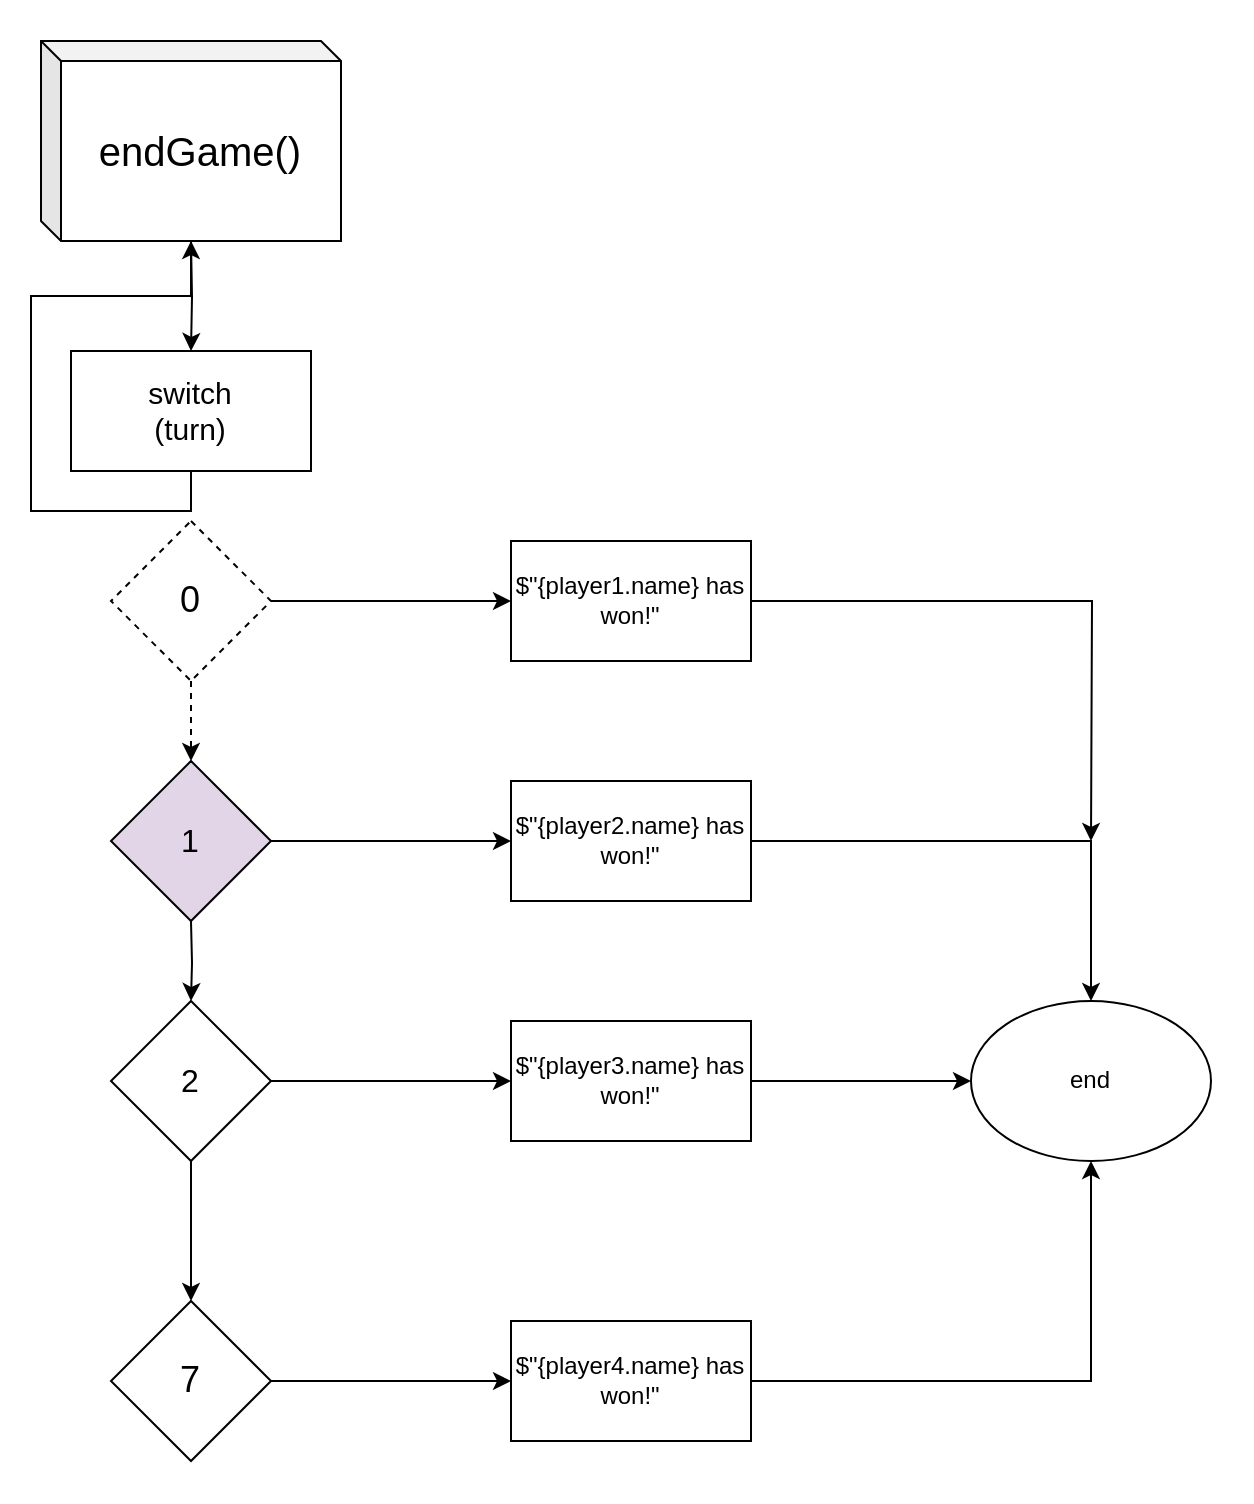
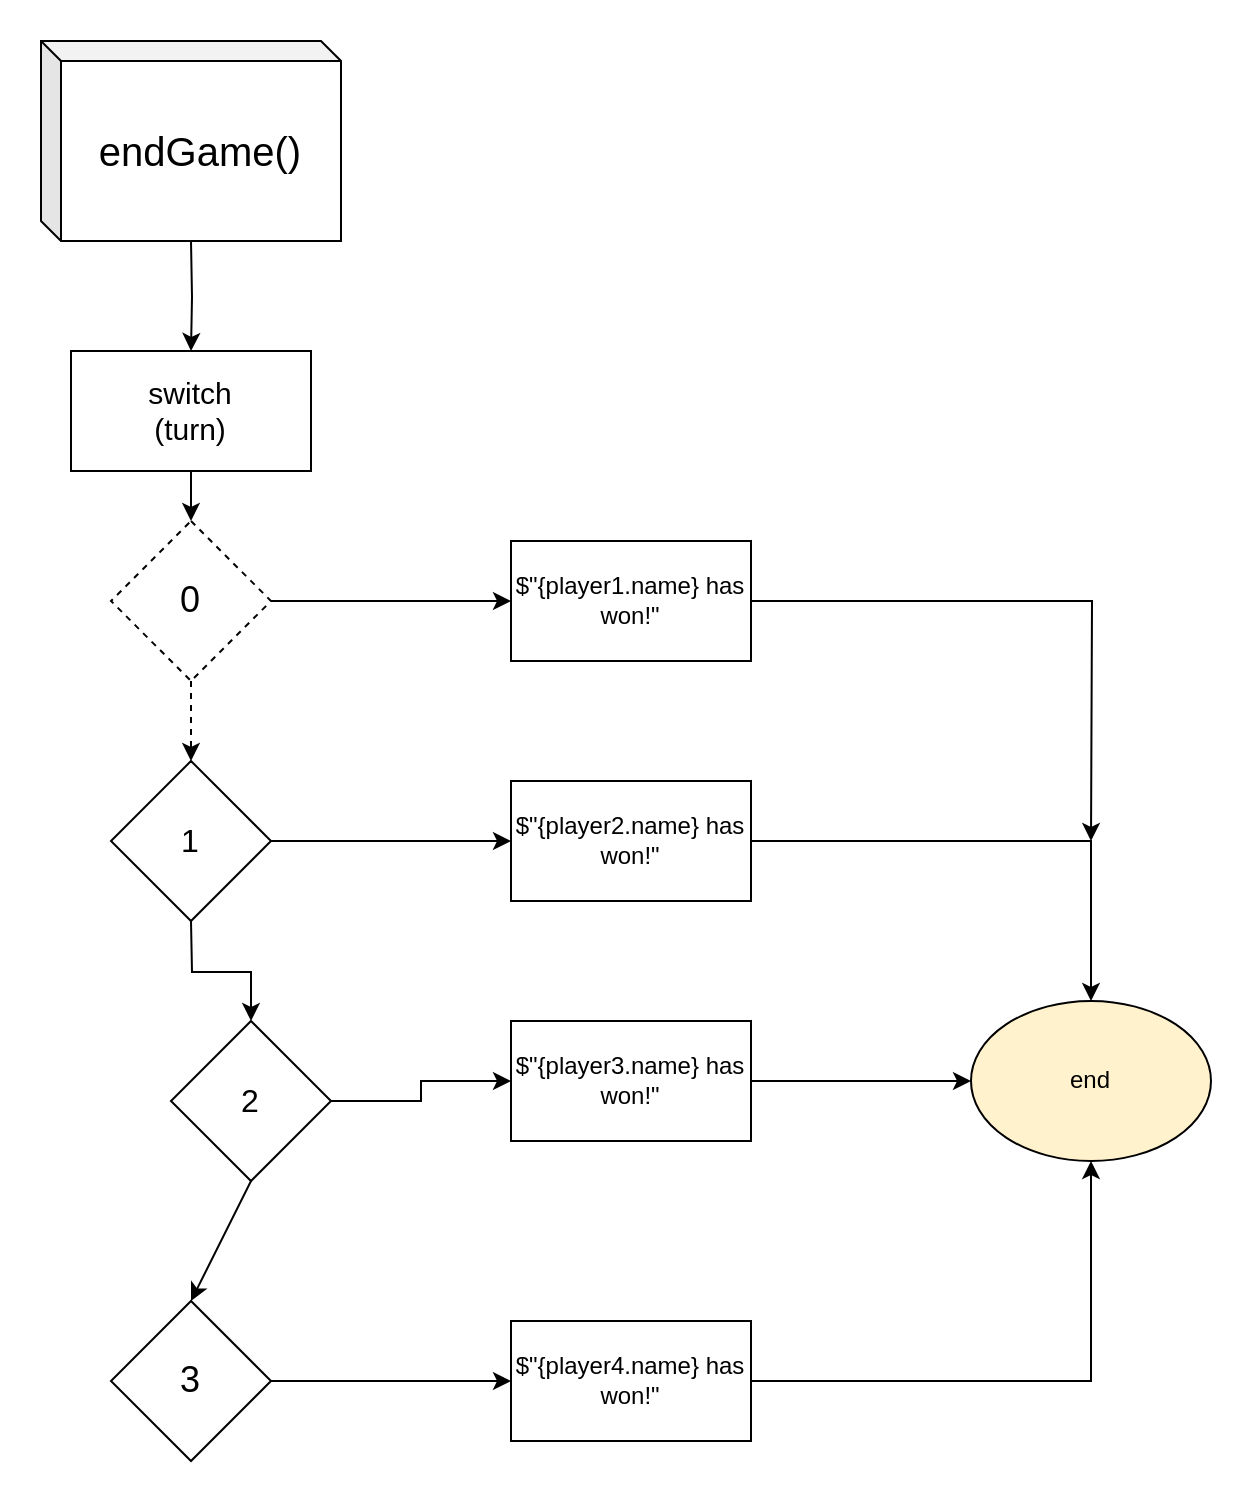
(31, 408) -> (191, 506)
(191, 841) -> (191, 841)
(191, 1081) -> (251, 1101)
(1091, 1081) -> (1091, 1081)
(191, 1381) -> (191, 1381)
